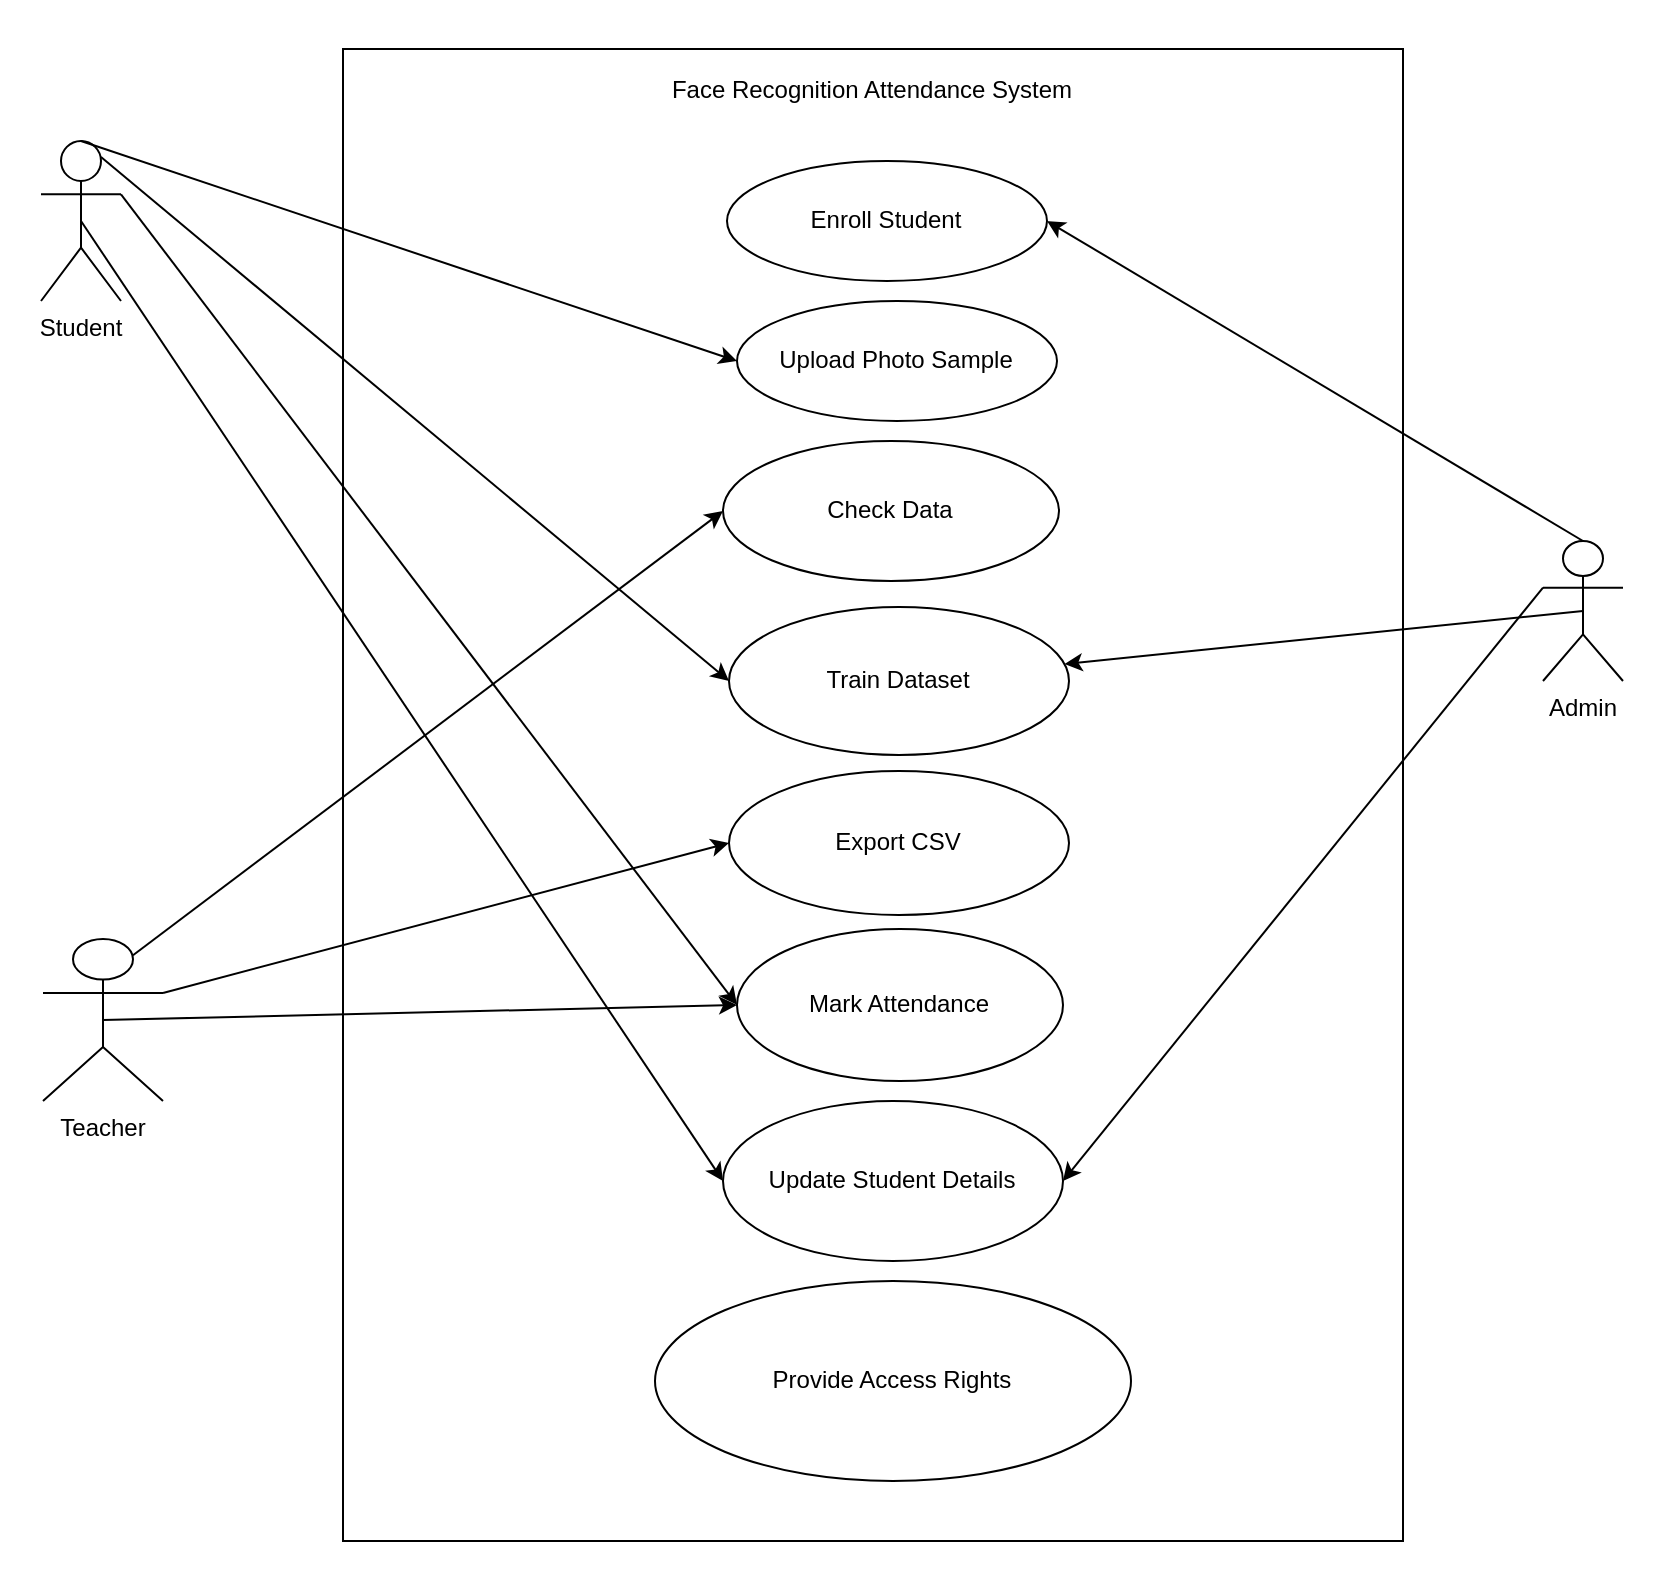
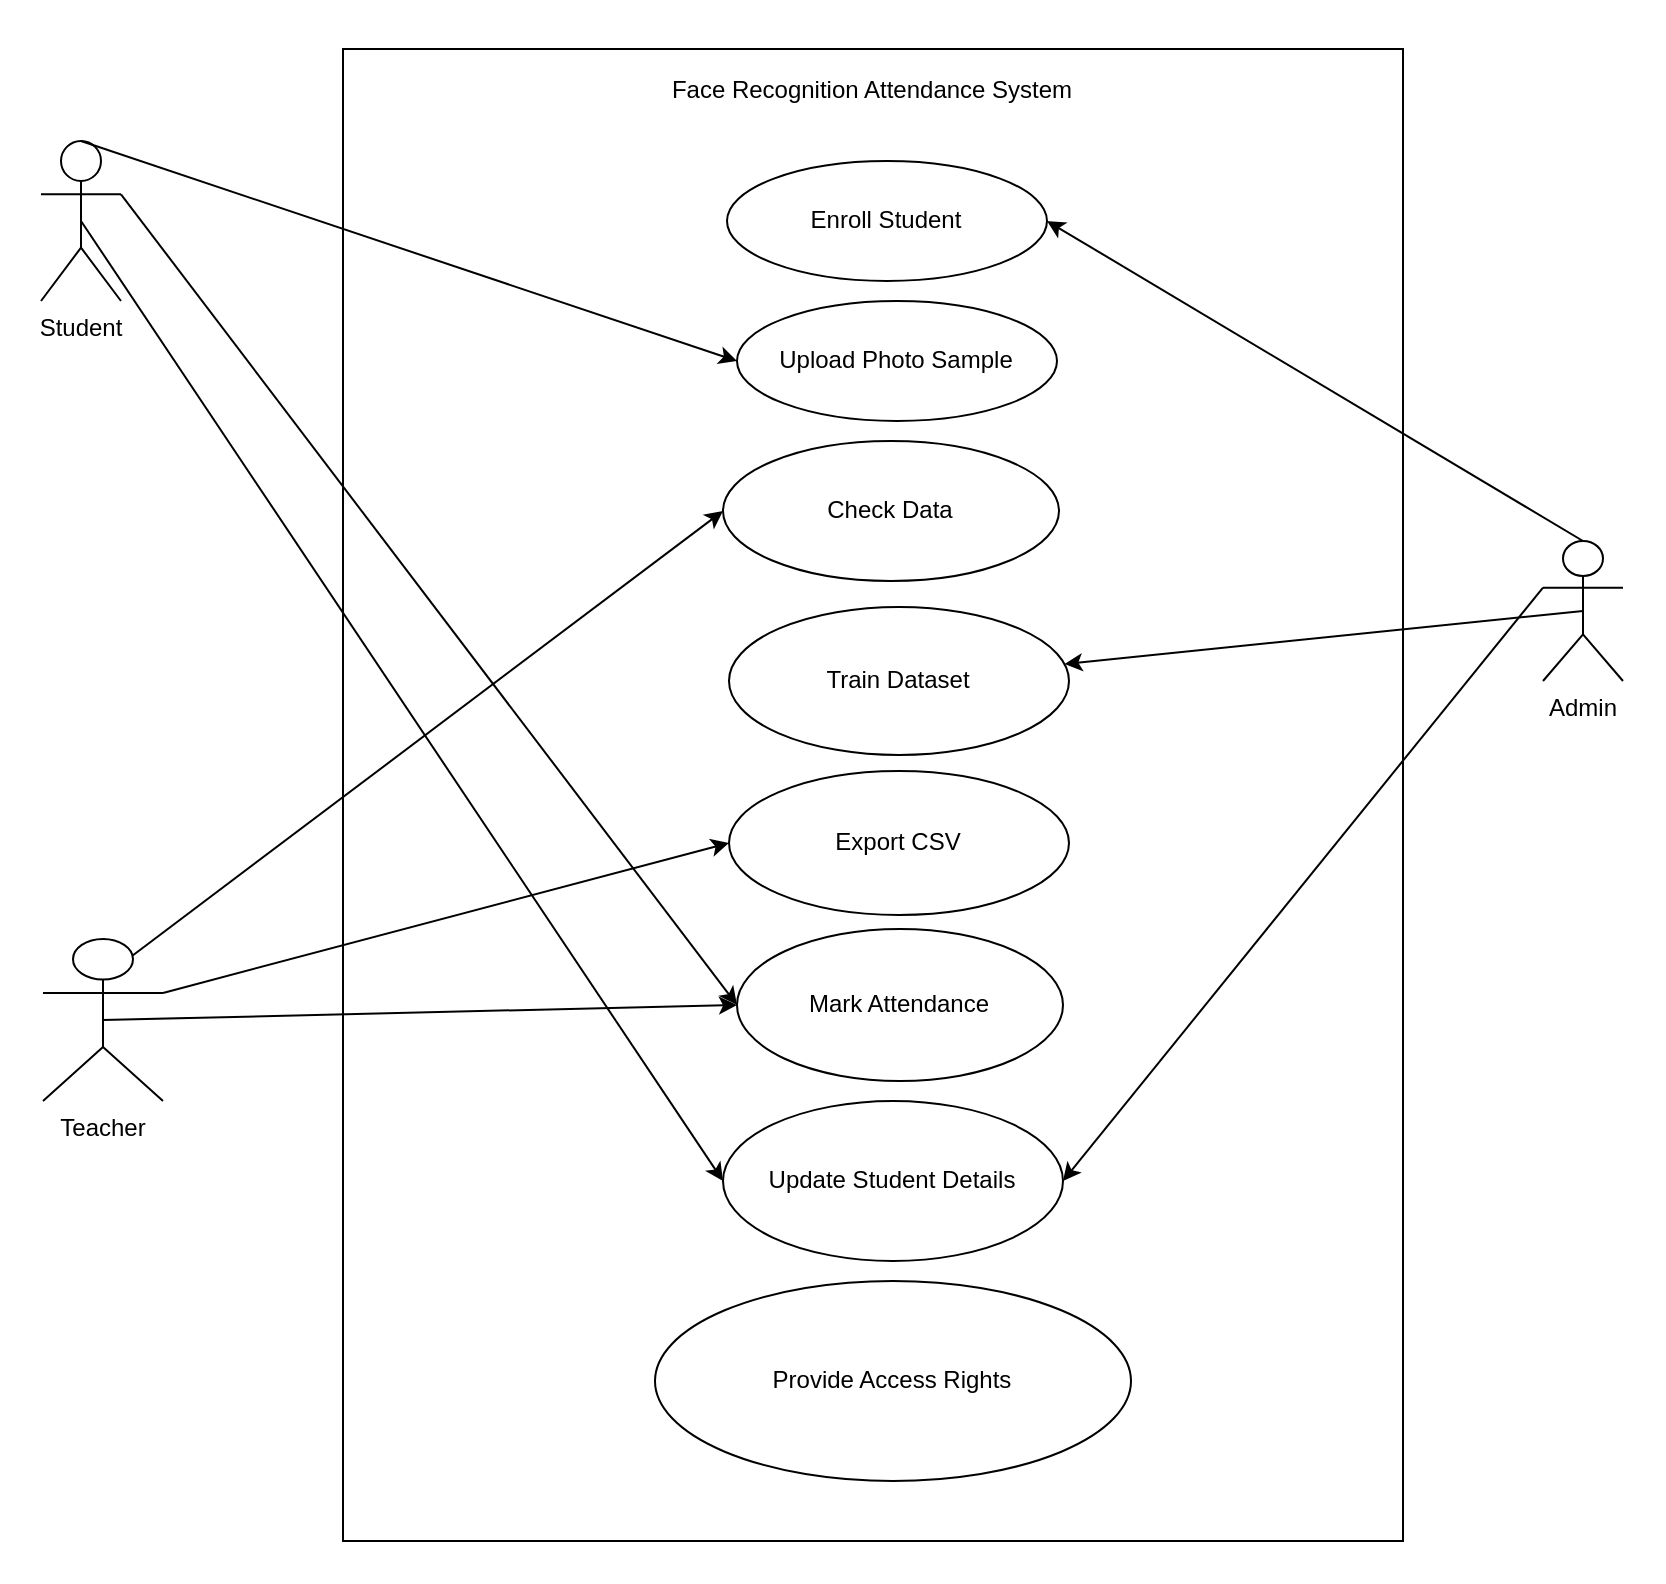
(410, 415) -> none
